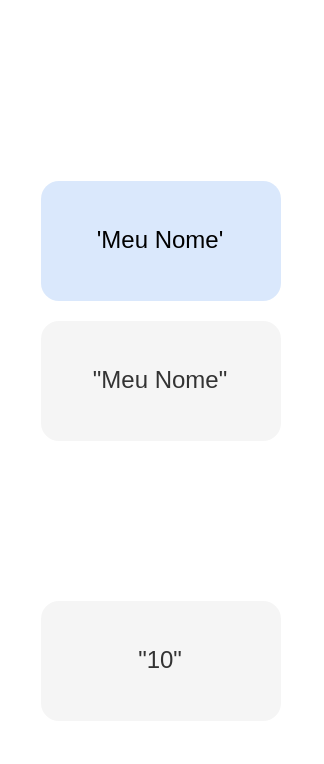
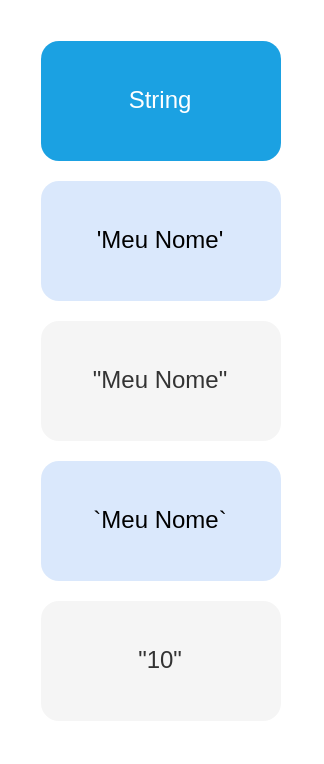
none -> (161, 101)
none -> (161, 521)
